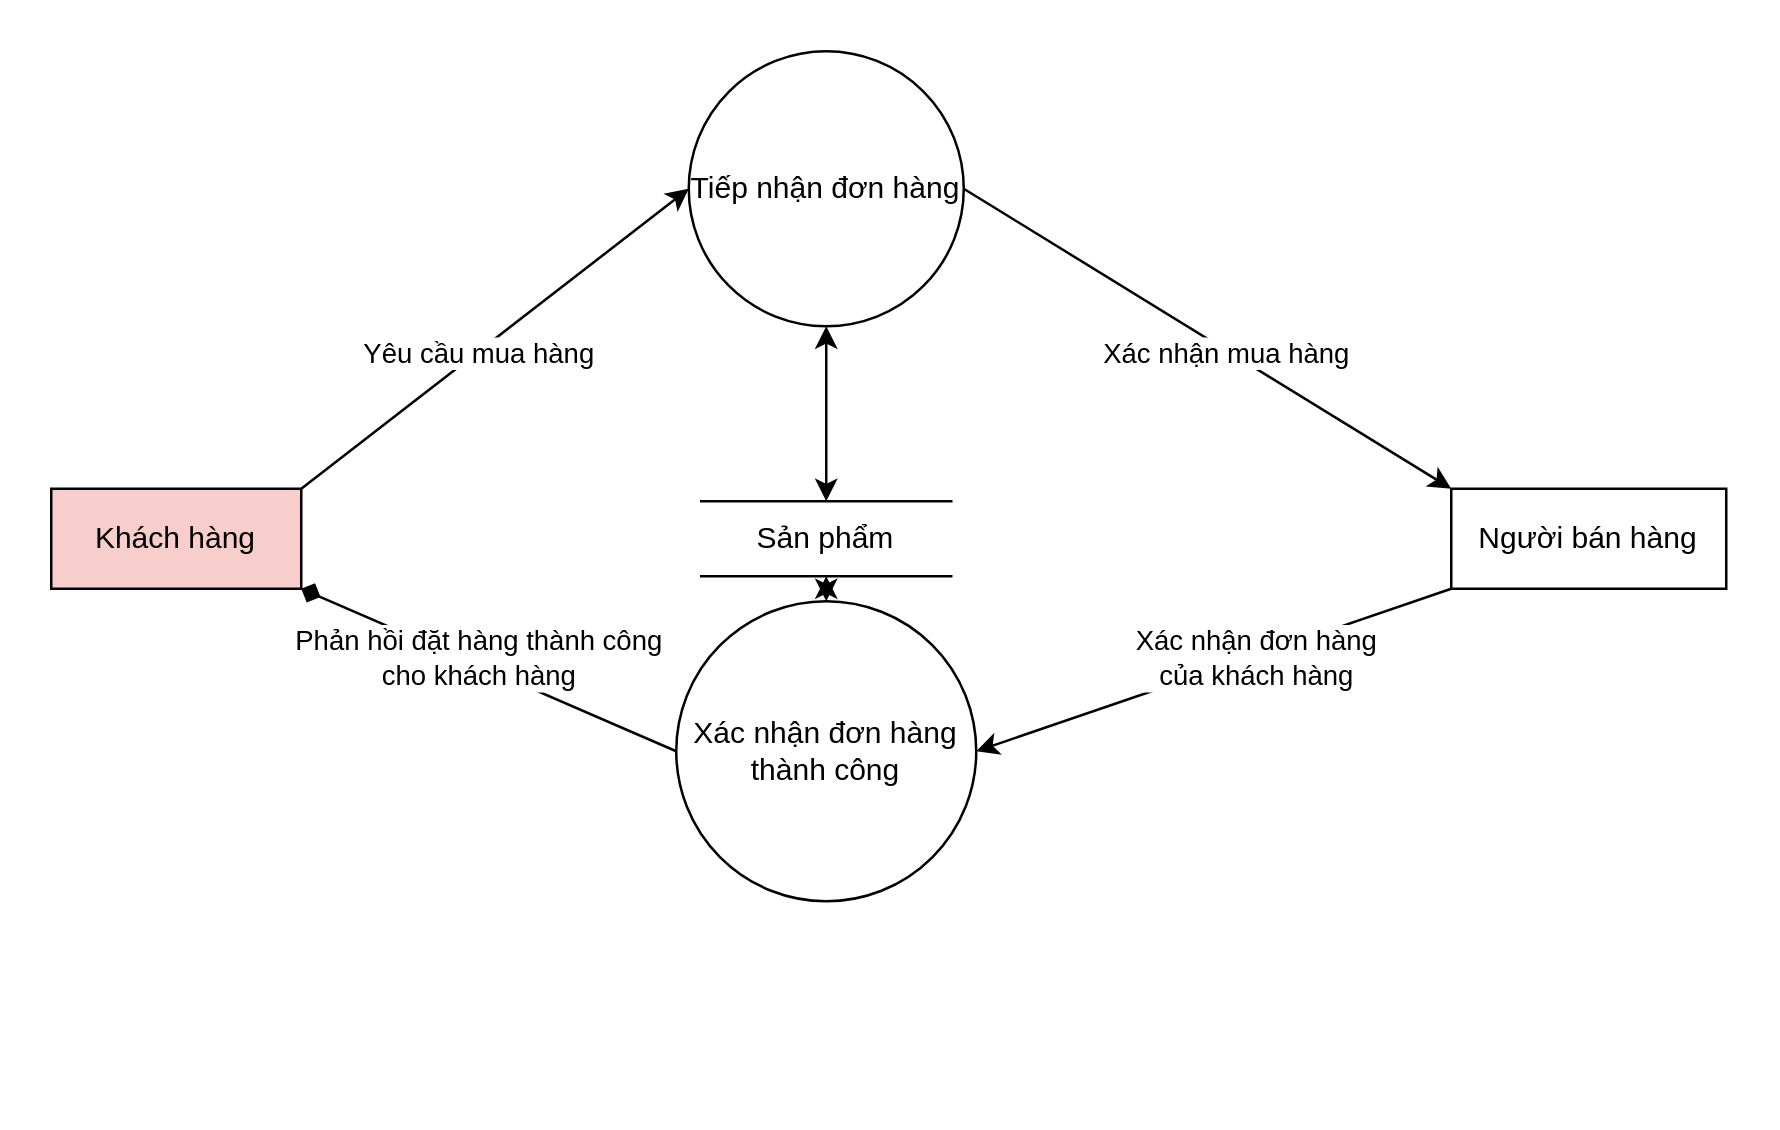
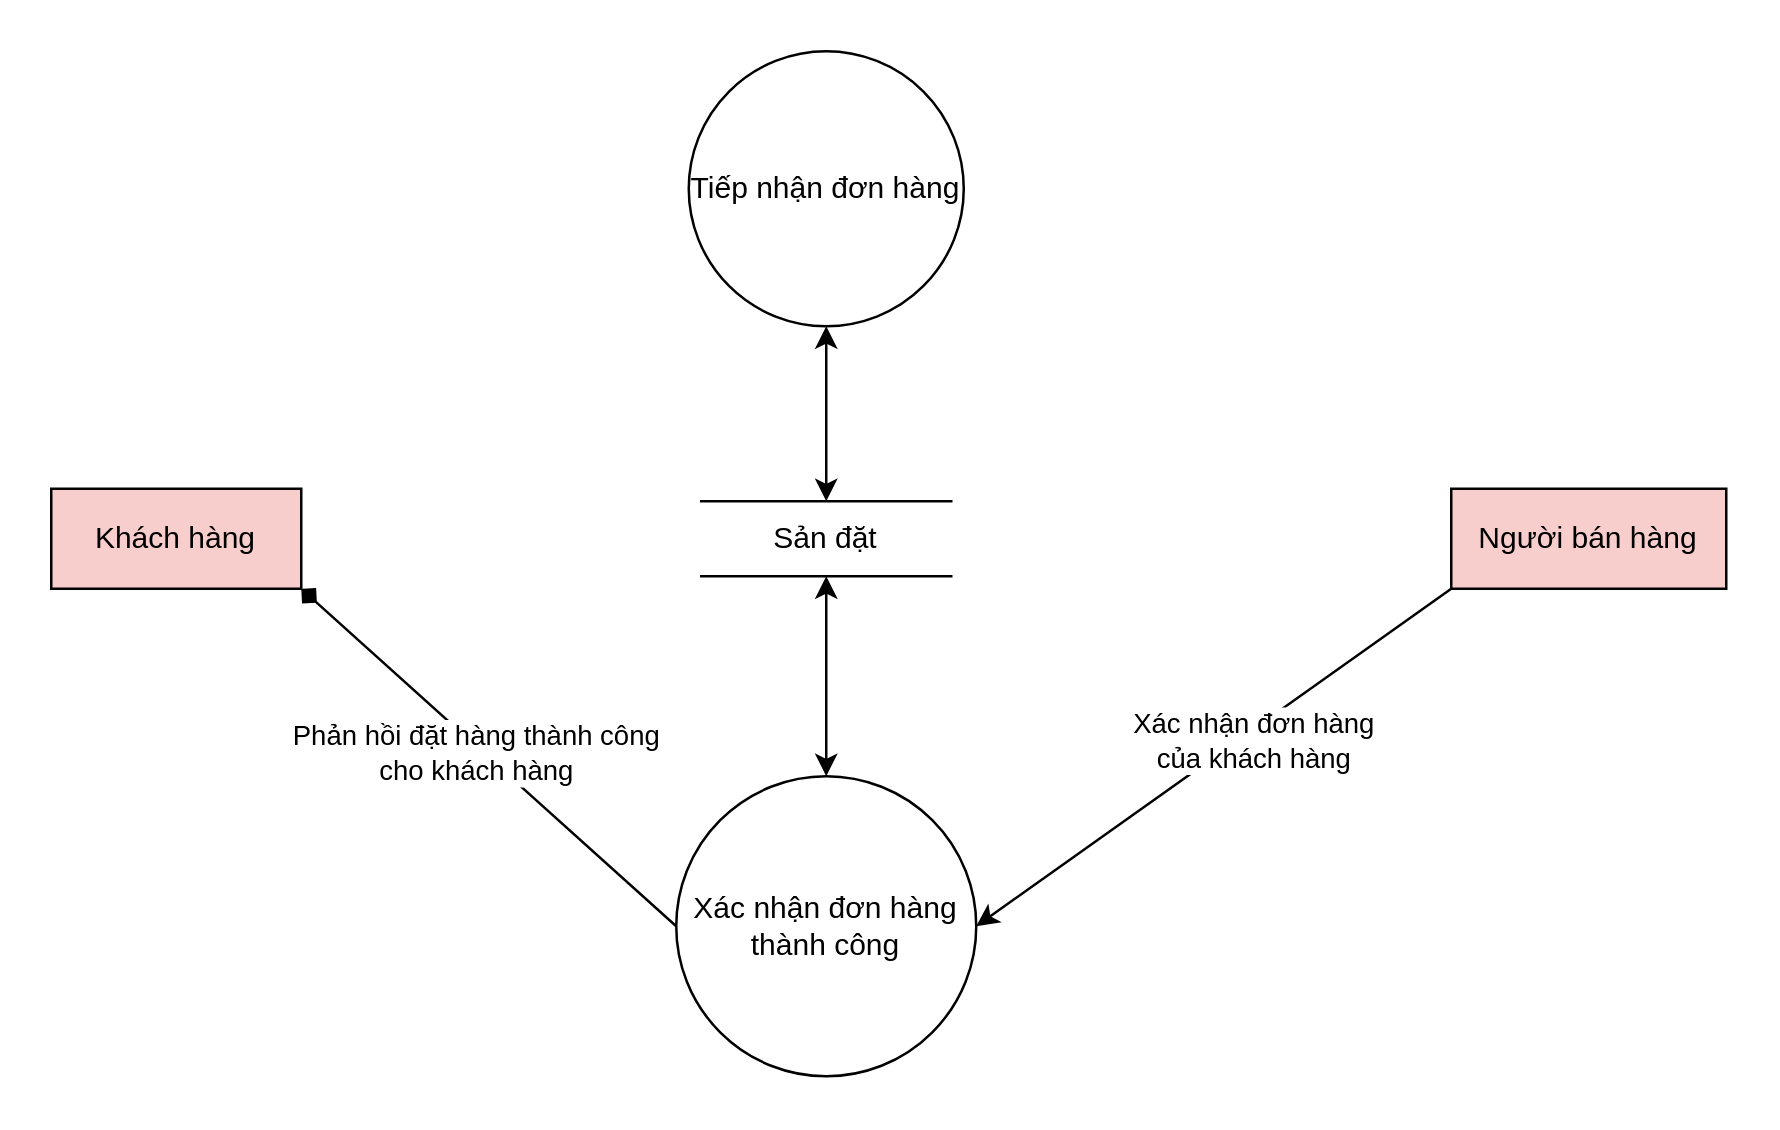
(1085, 263) -> none
(586, 268) -> none
(826, 539) -> (826, 539)
(1589, 539) -> (1589, 539)
(826, 751) -> (826, 926)
